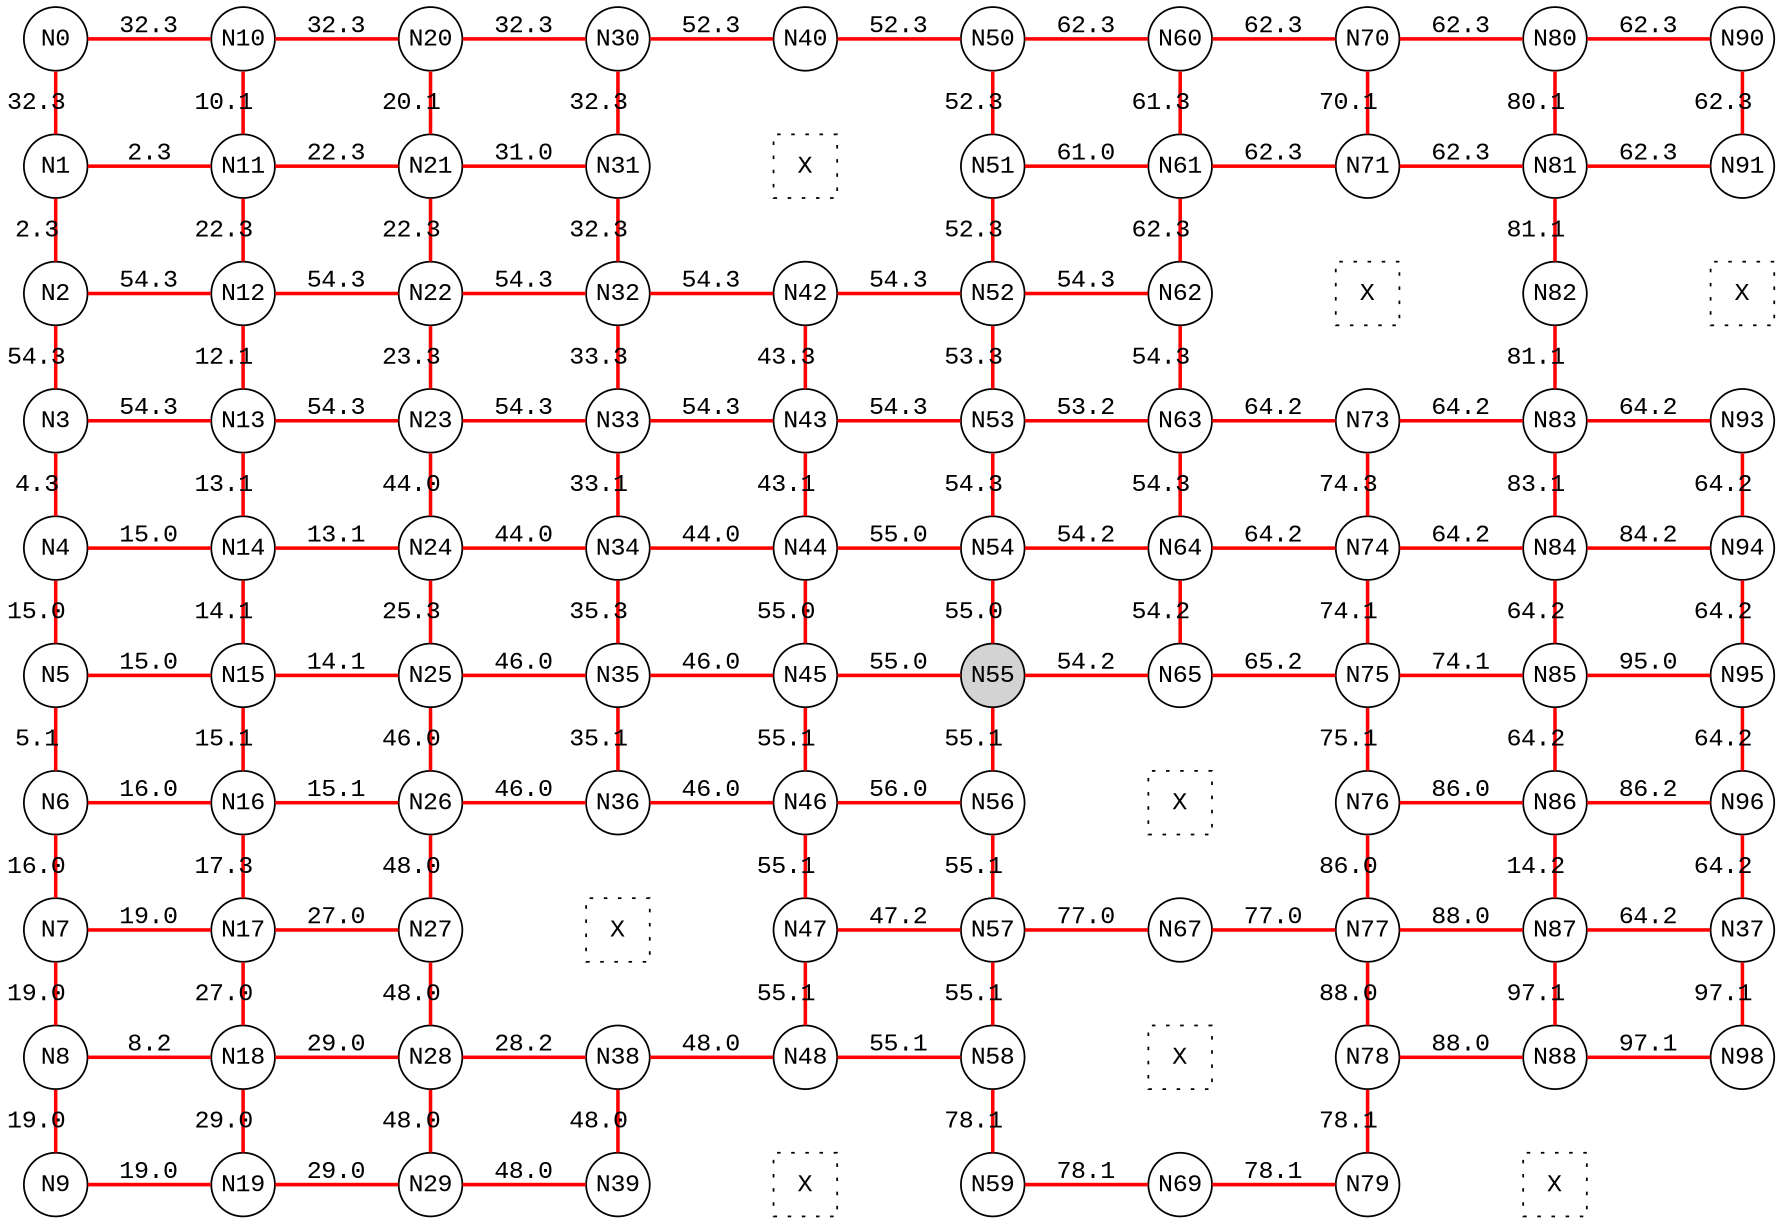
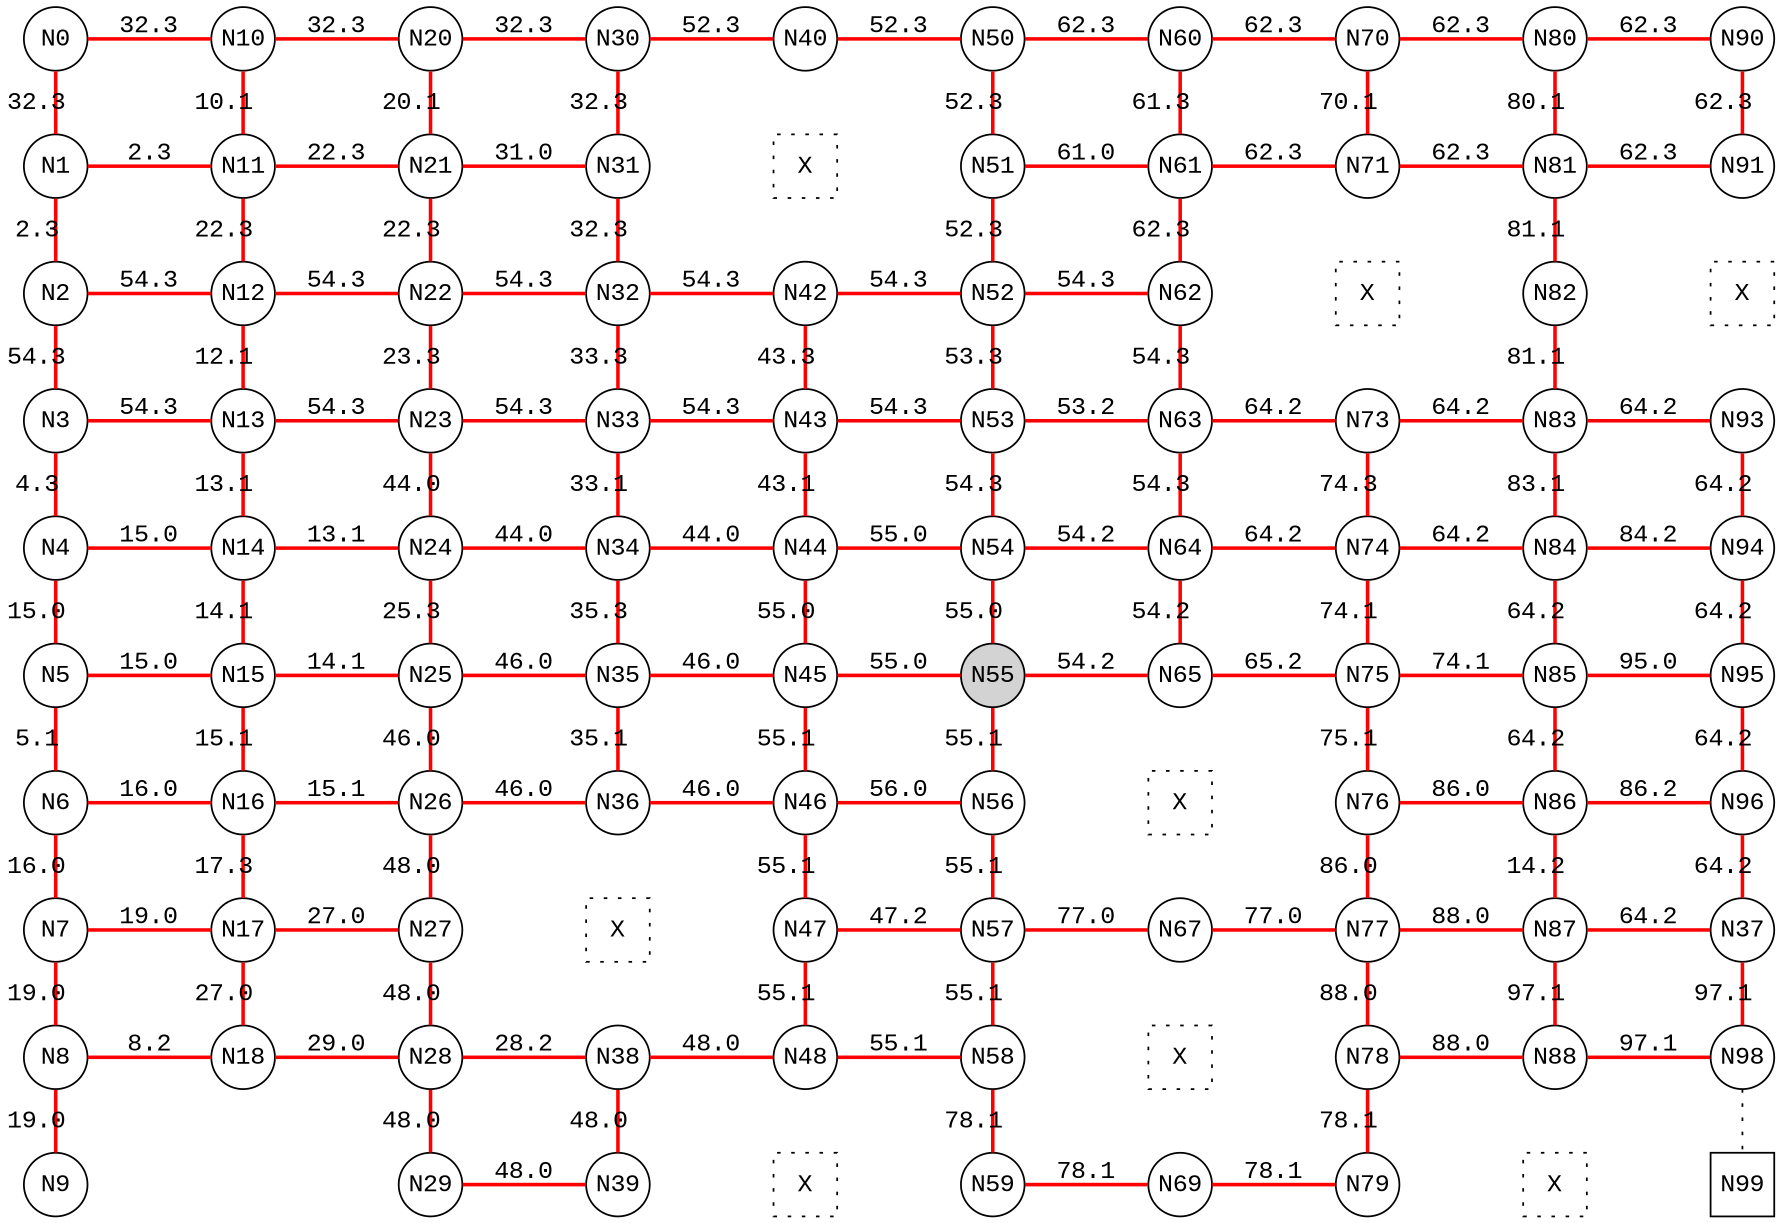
(243, 1185) -> none
none -> (1742, 1185)
